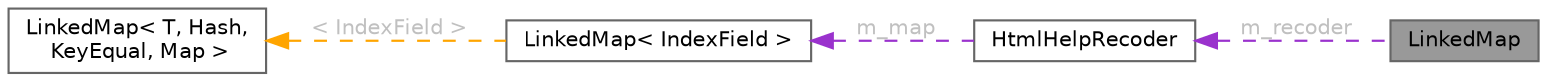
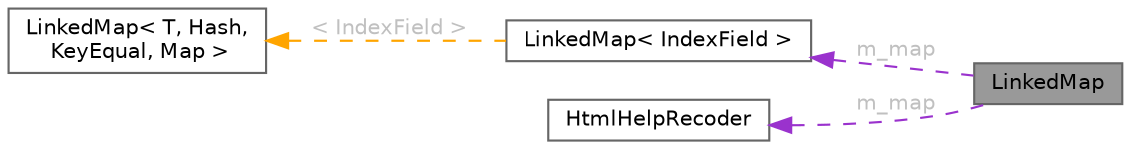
(1293, 29) -> (893, 104)
(903, 41) -> (903, 68)
